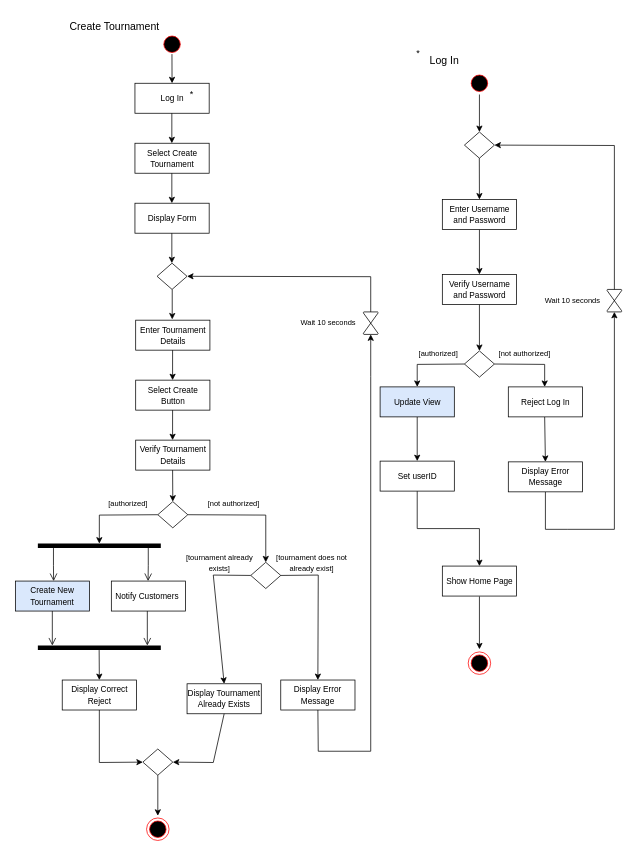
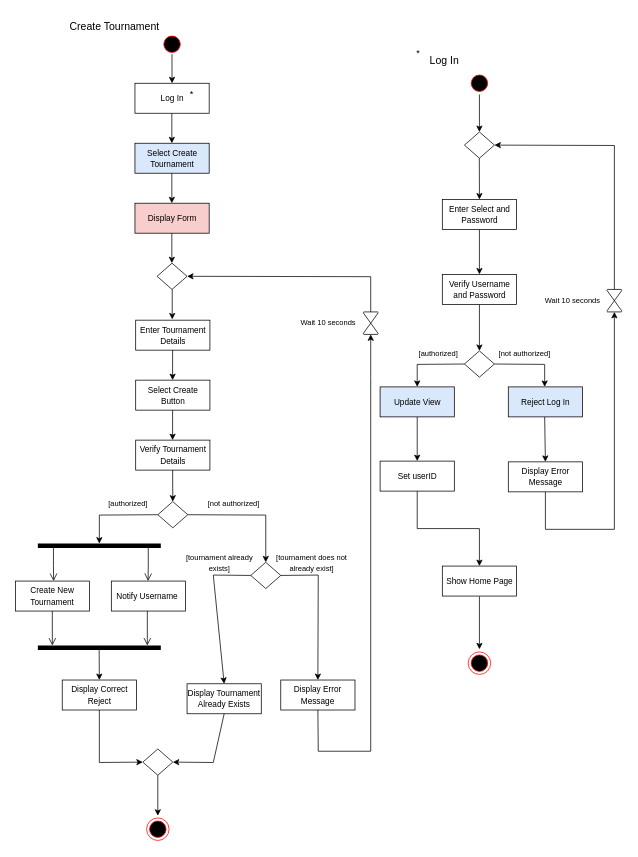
(172, 158) -> (172, 158)
(480, 214) -> (480, 214)
(172, 218) -> (172, 218)
(546, 402) -> (546, 402)
(53, 596) -> (53, 596)
(149, 596) -> (149, 596)
